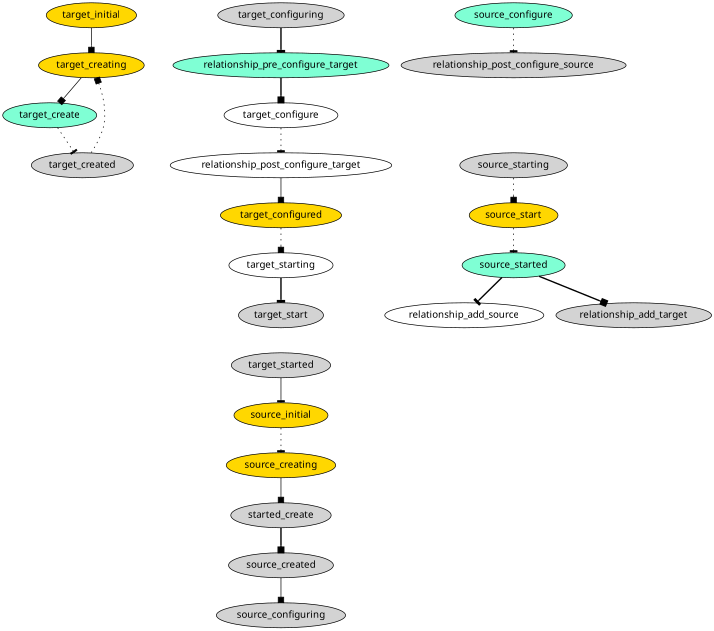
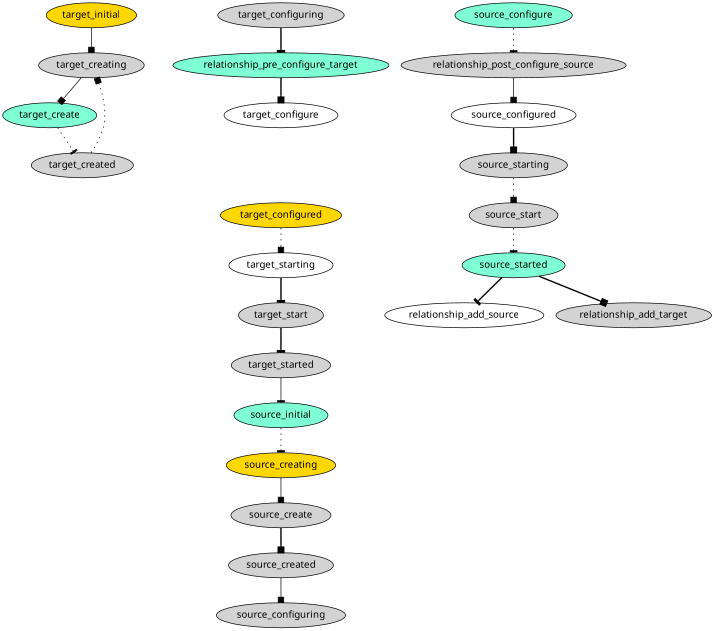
(91, 65) -> (91, 65)
none -> (514, 115)
(281, 165) -> none
(514, 215) -> (514, 215)
none -> (281, 339)
(281, 415) -> (281, 415)
(281, 515) -> (281, 515)
